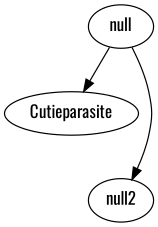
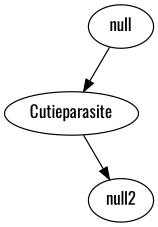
(151, 107) -> (93, 152)
